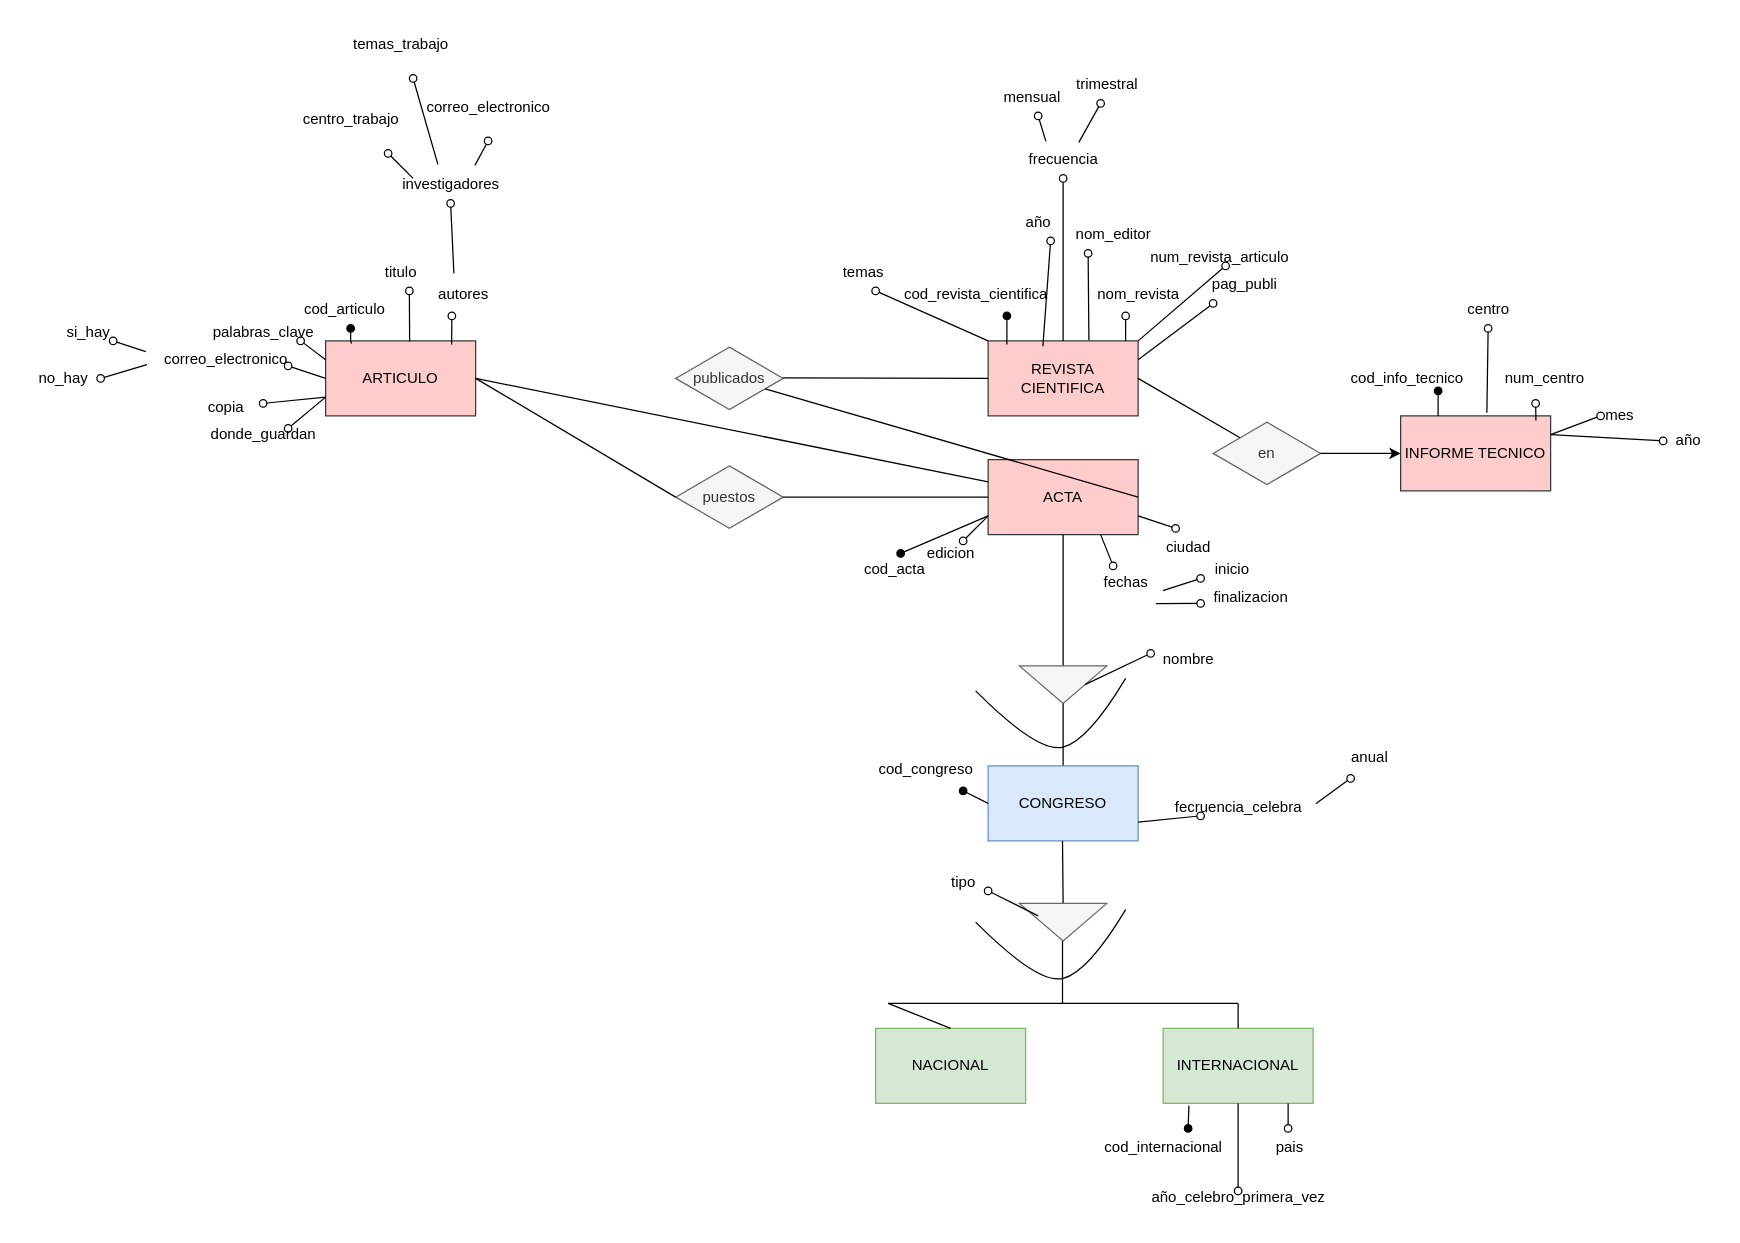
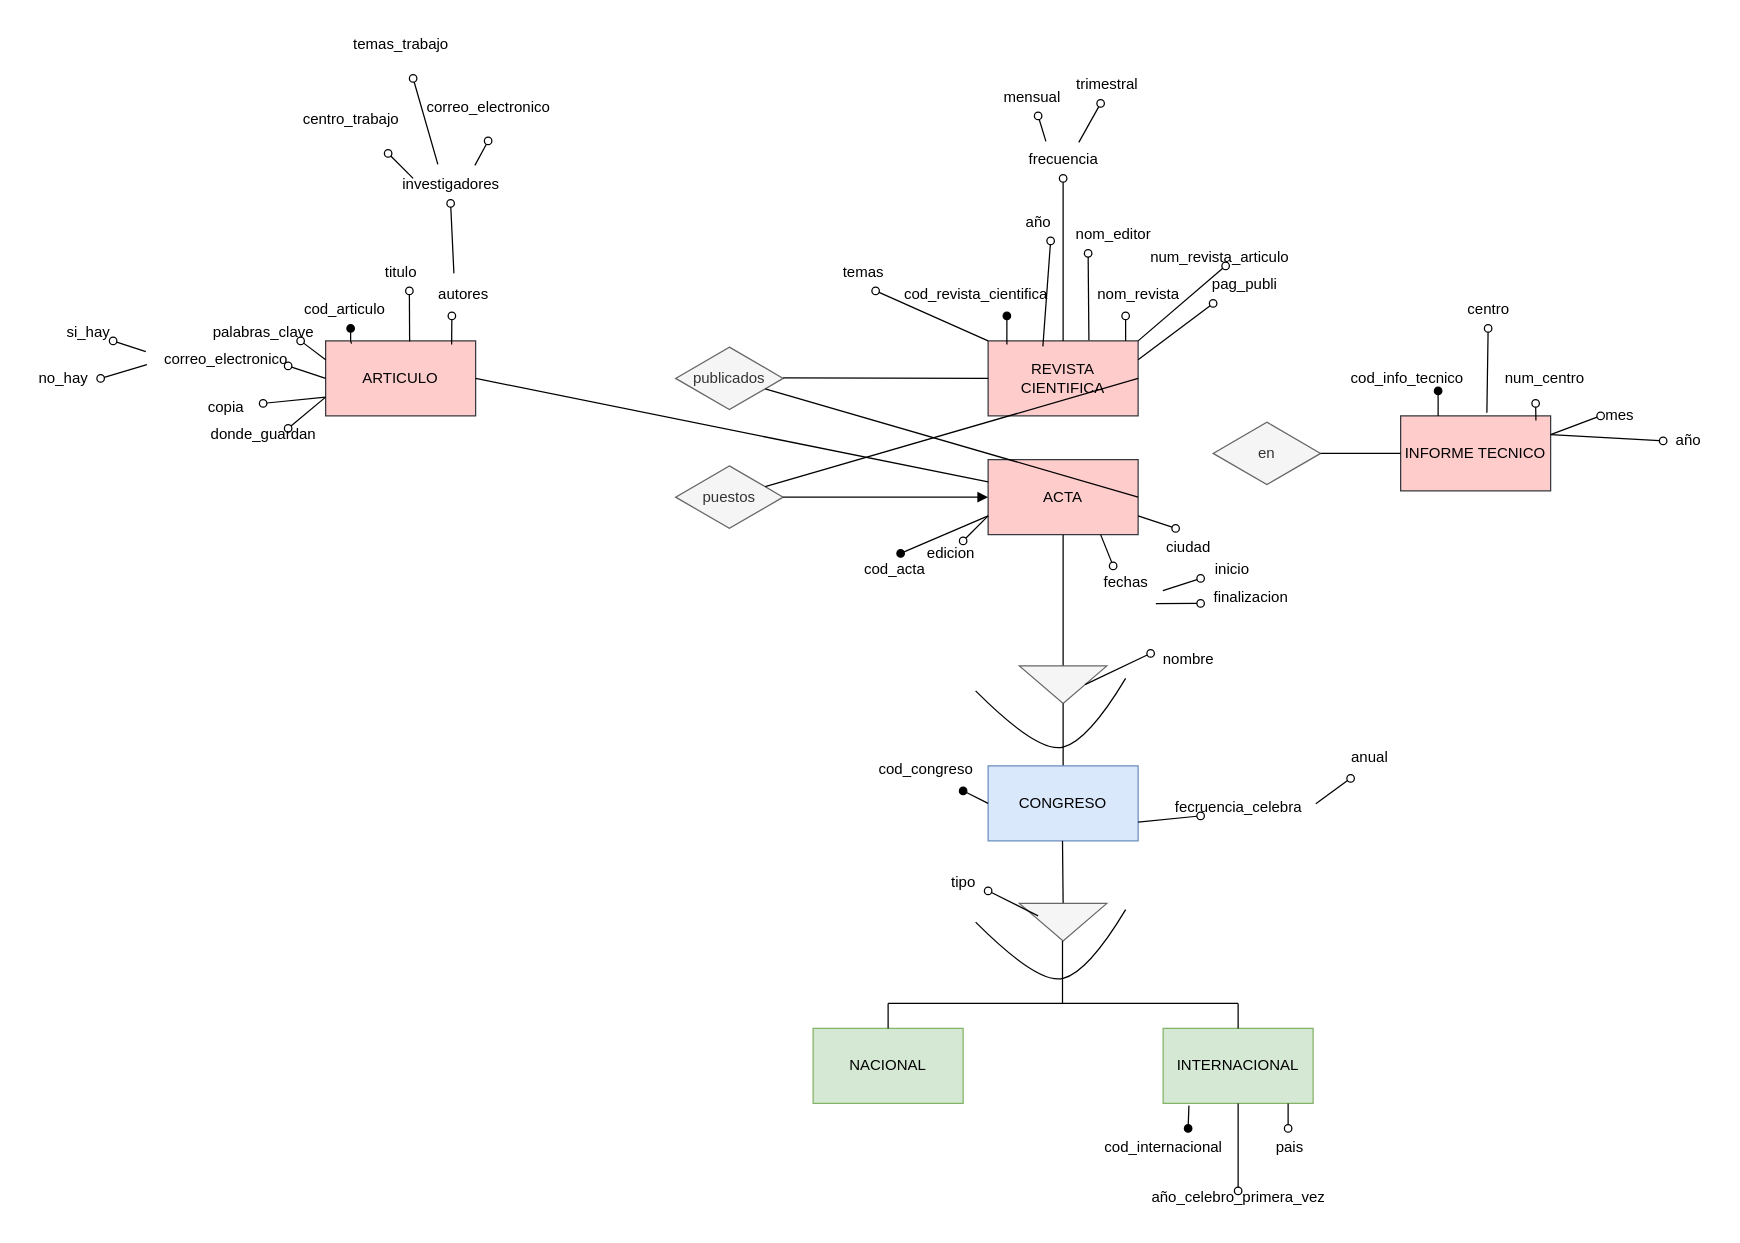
(1189, 408) -> (952, 432)
(578, 439) -> none
(1391, 453) -> (1394, 453)
(980, 497) -> (976, 497)
(951, 1066) -> (888, 1066)
